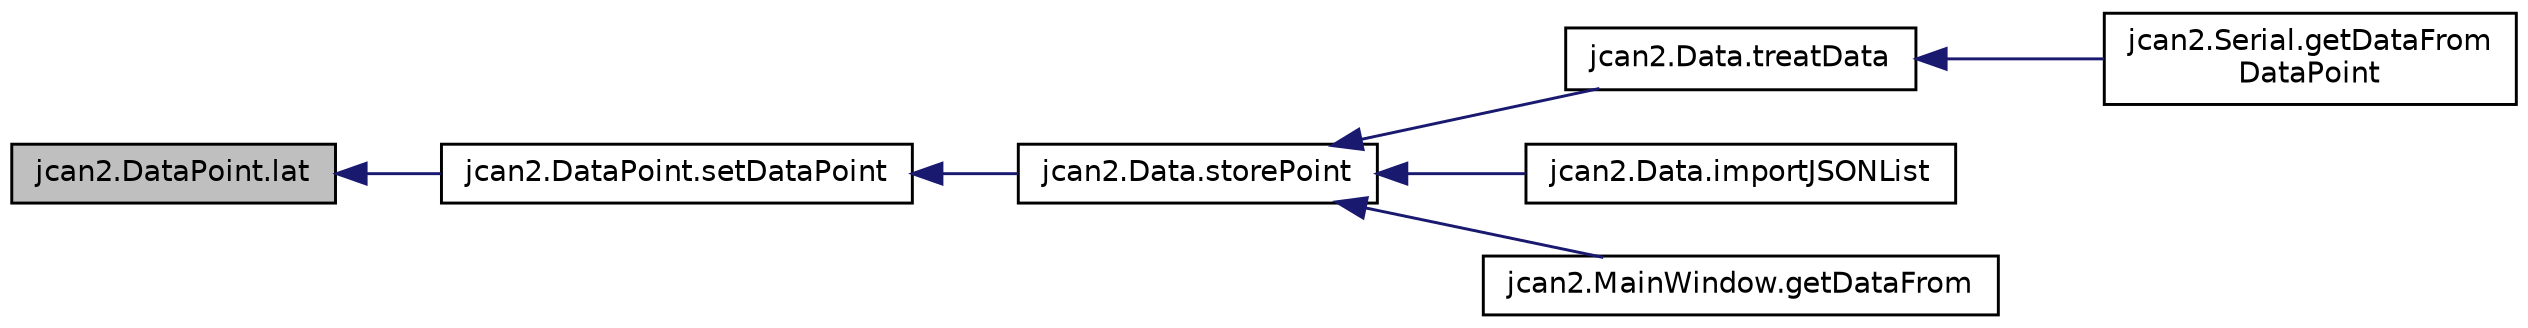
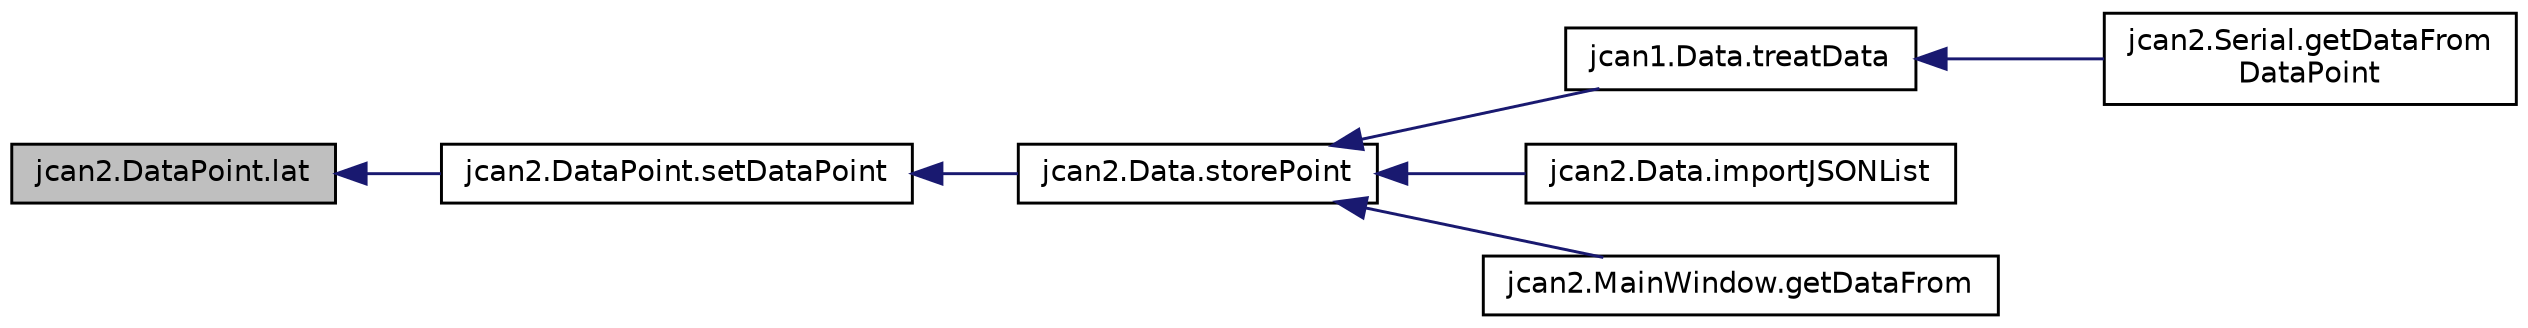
(1741, 59) -> (1741, 59)
